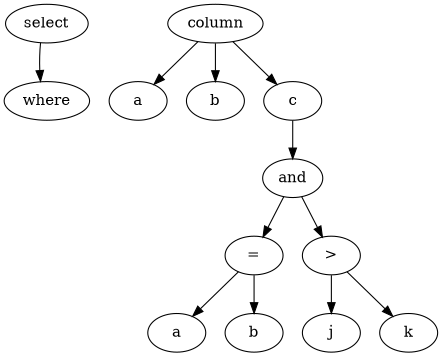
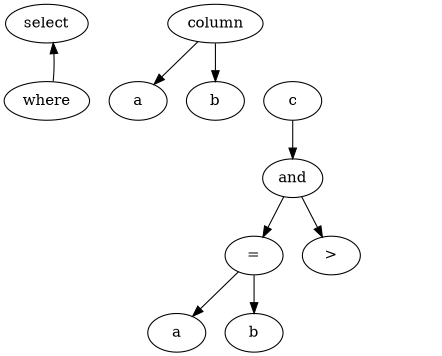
(40, 57) -> (54, 67)
(251, 59) -> none
(331, 333) -> none
(409, 333) -> none
